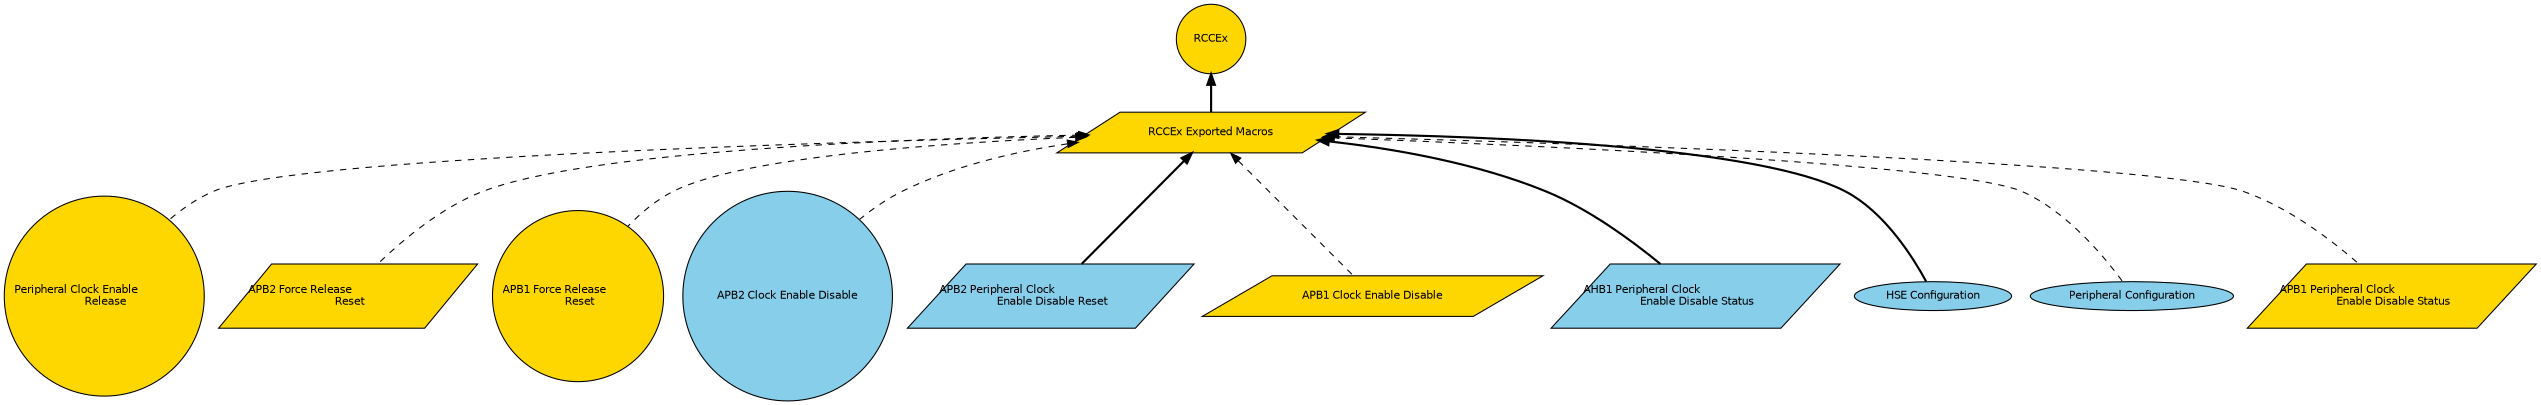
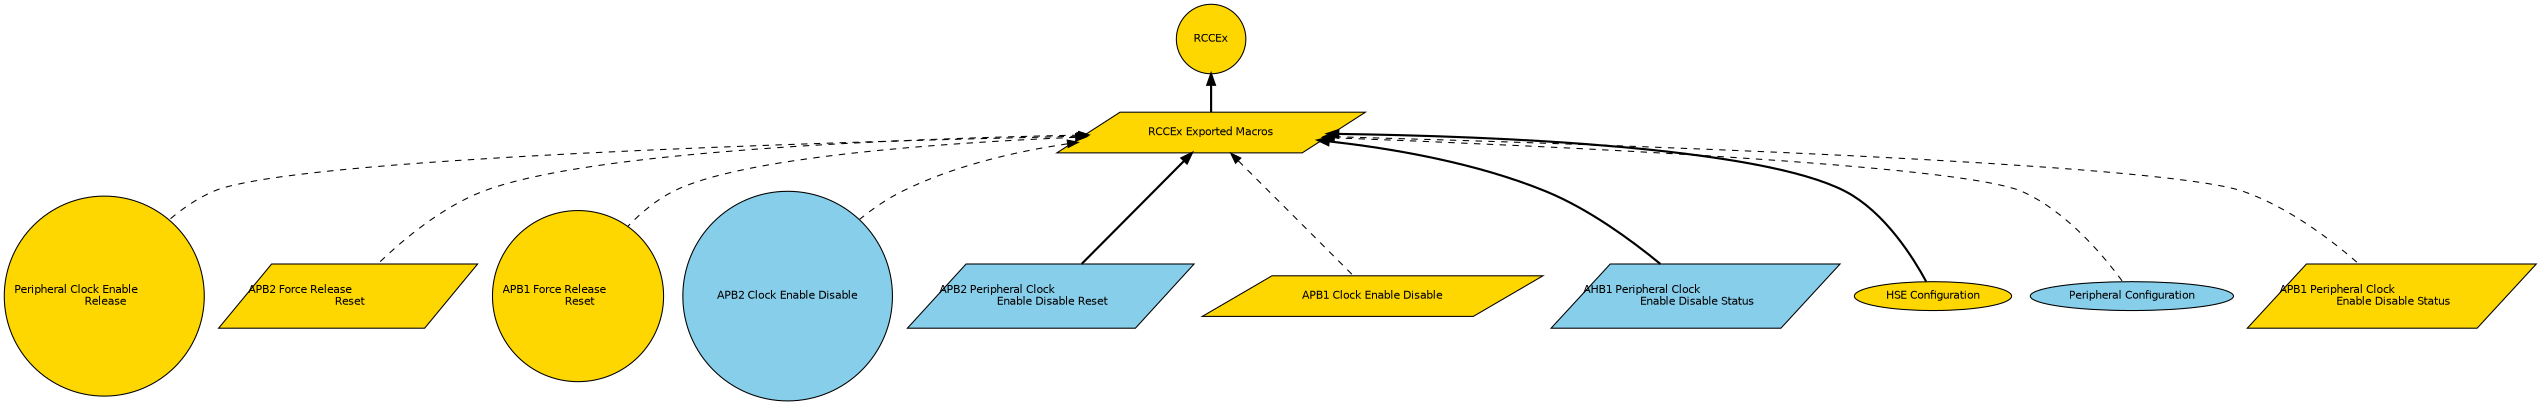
(1933, 296) -> (1933, 296)
